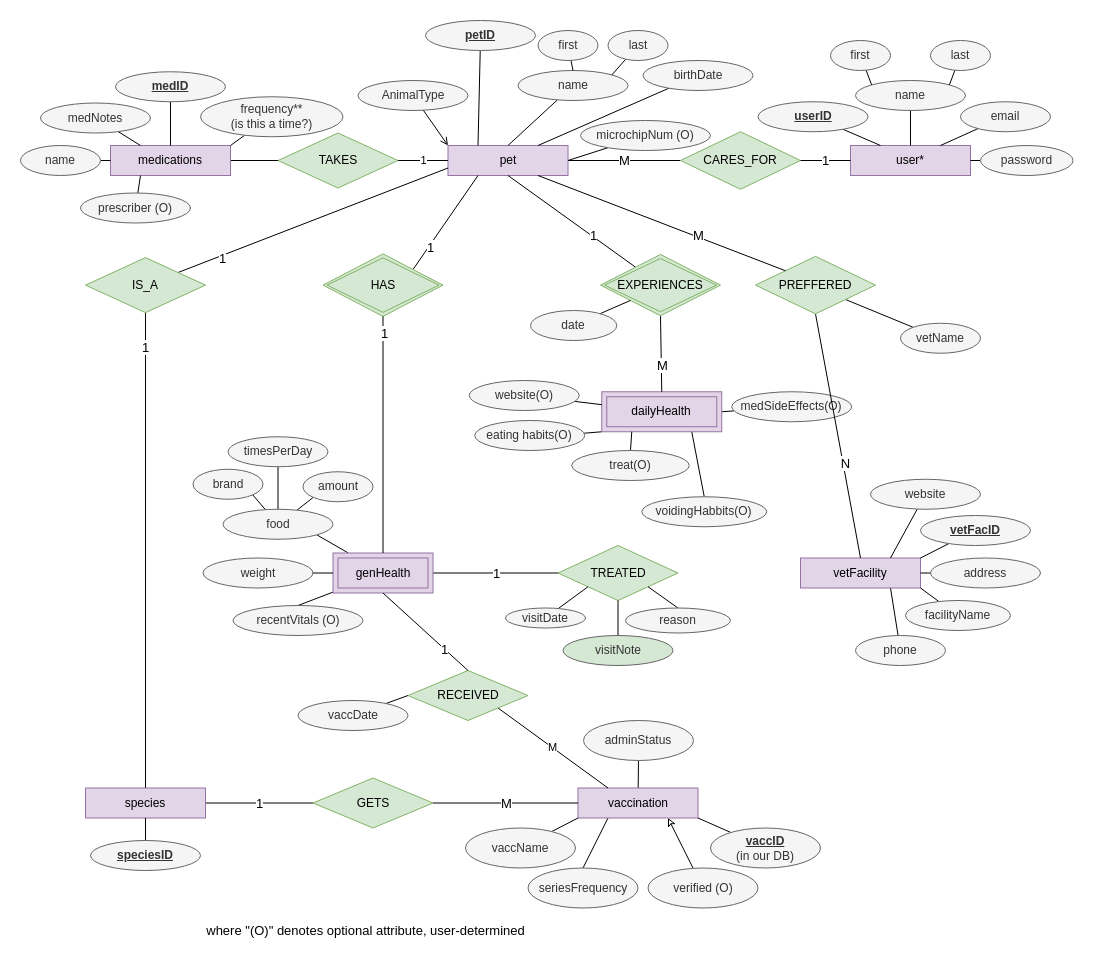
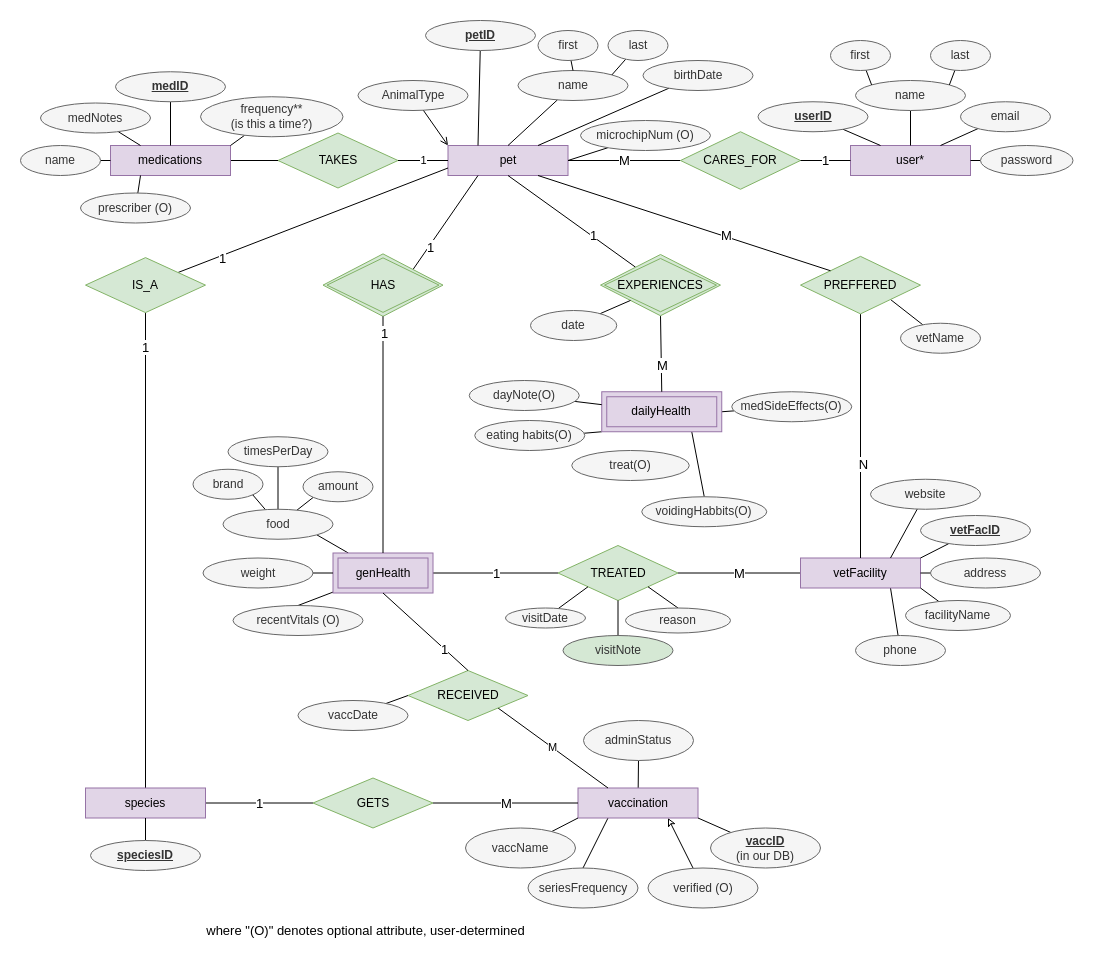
(816, 285) -> (861, 285)
(525, 396) -> (525, 396)
(631, 441) -> none
none -> (739, 573)
